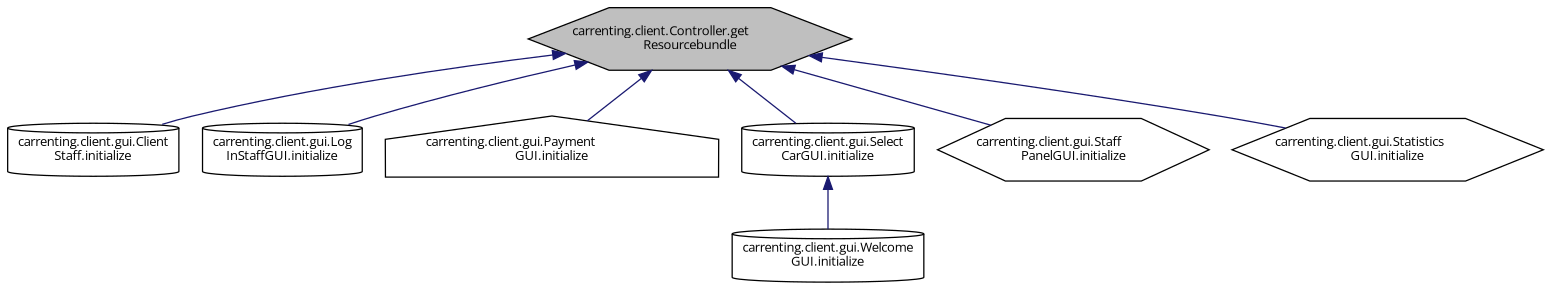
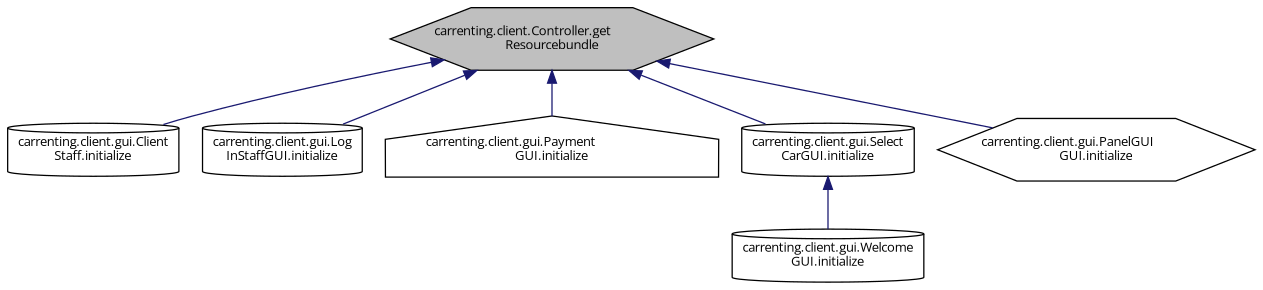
(1073, 150) -> none
(1388, 150) -> (1096, 150)
